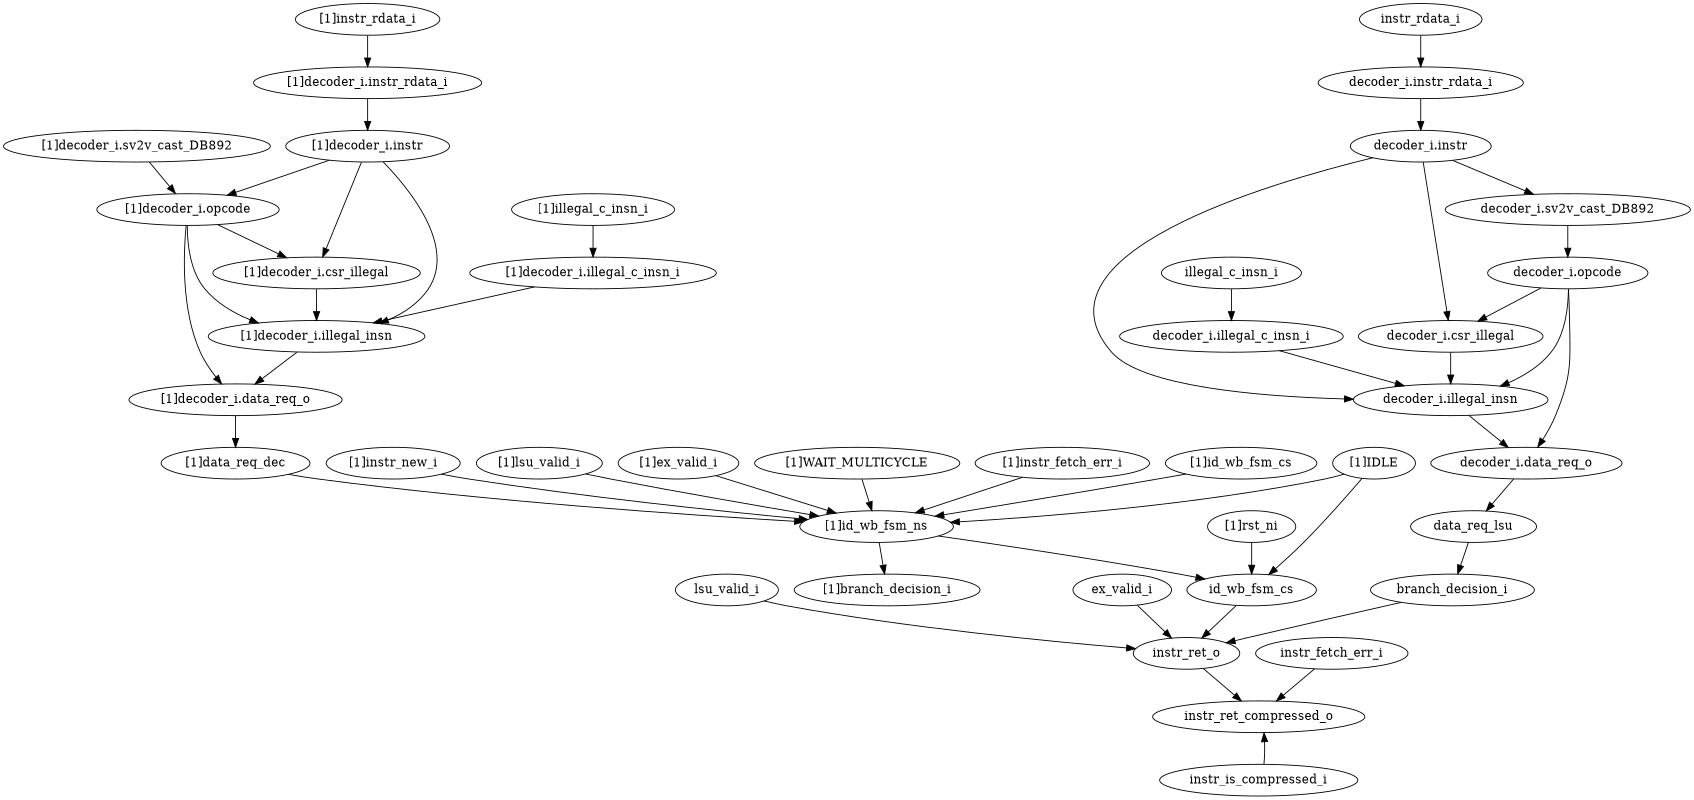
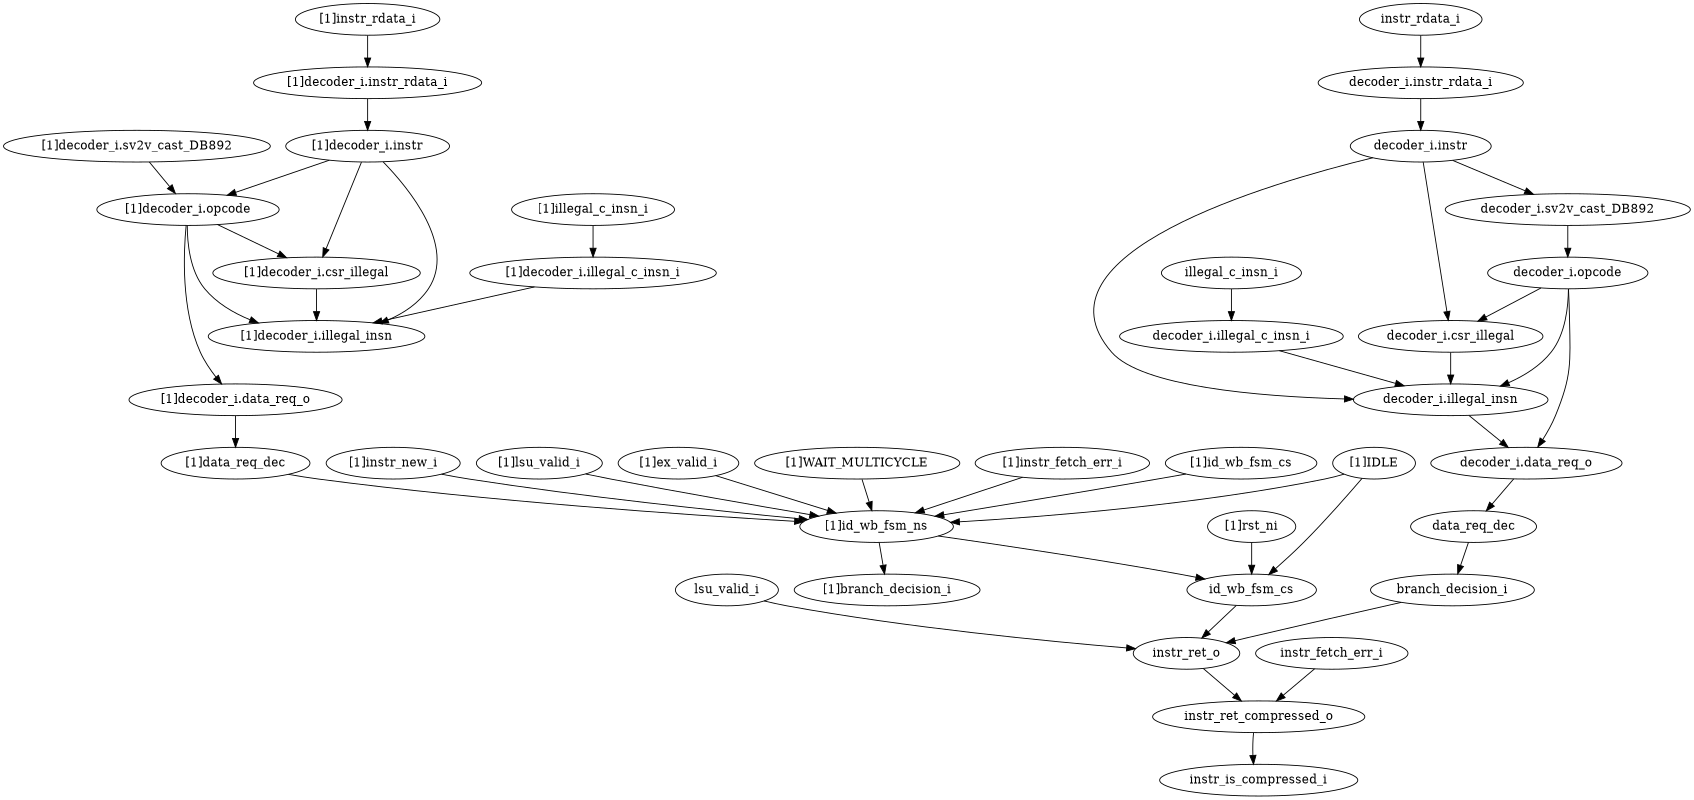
(280, 365) -> none
(1474, 527) -> (1474, 527)
(1122, 590) -> none
(1265, 753) -> (1253, 744)
